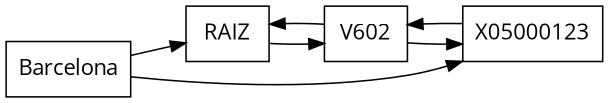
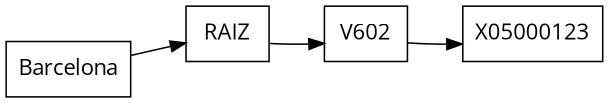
(443, 23) -> none
(305, 24) -> none
(290, 85) -> none
